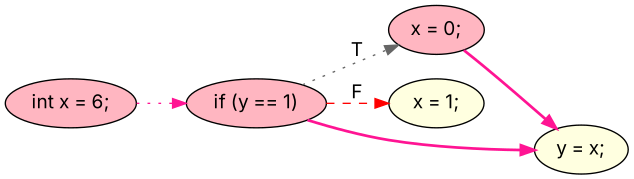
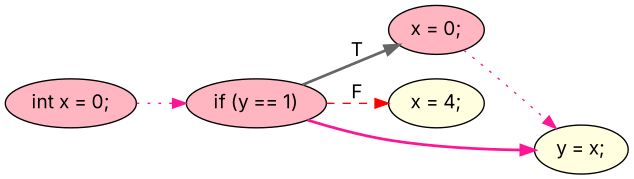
(344, 68) -> (344, 68)
(505, 84) -> (505, 84)
(71, 103) -> (71, 103)
(436, 103) -> (436, 103)
